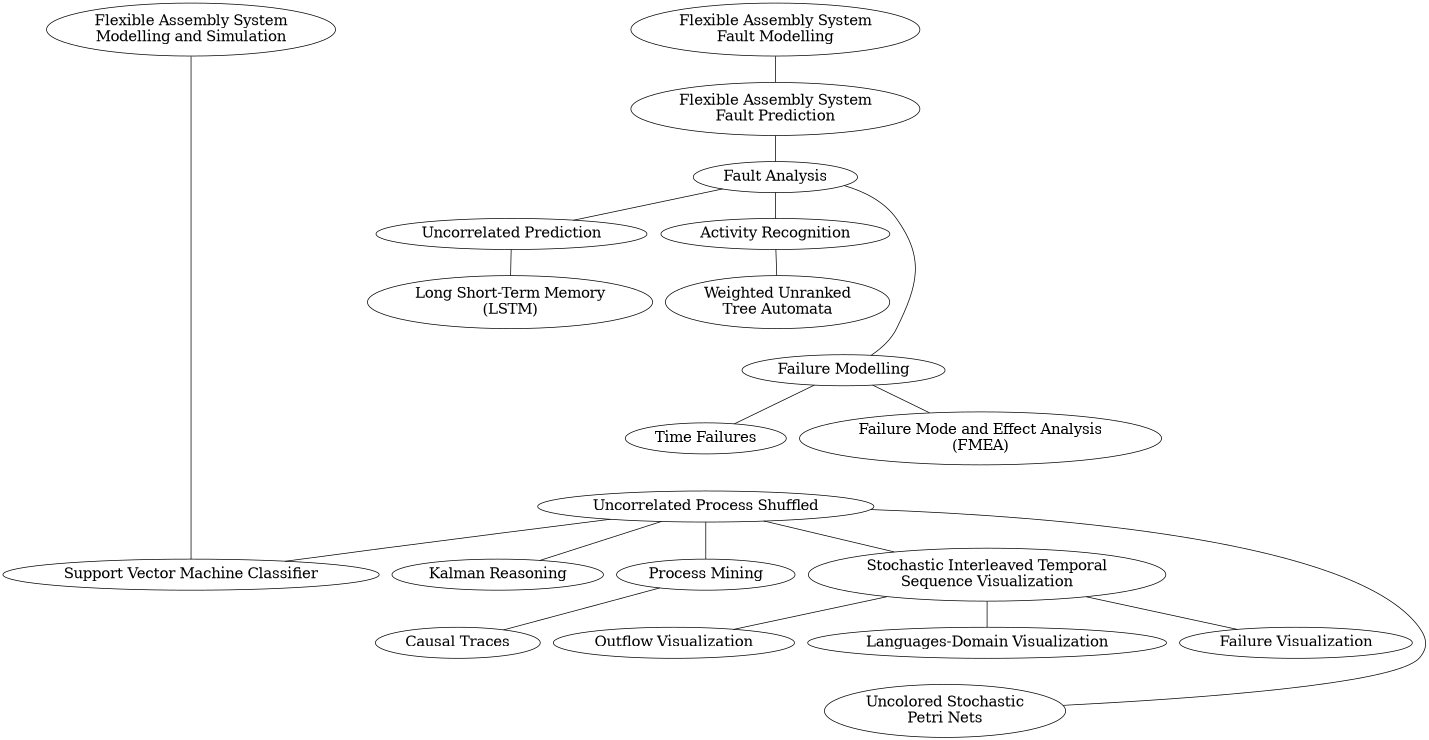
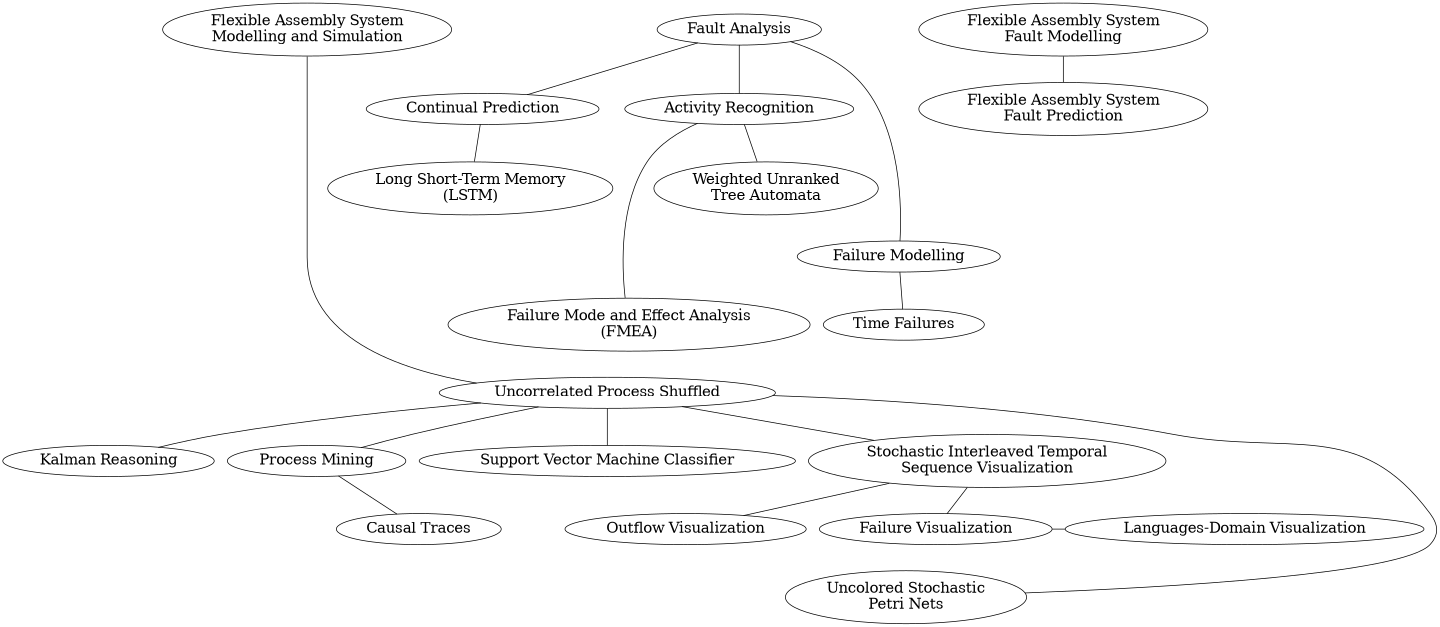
(775, 149) -> none
(511, 234) -> (483, 109)
(191, 308) -> (309, 272)
(901, 399) -> (631, 196)
(987, 614) -> (1059, 529)
